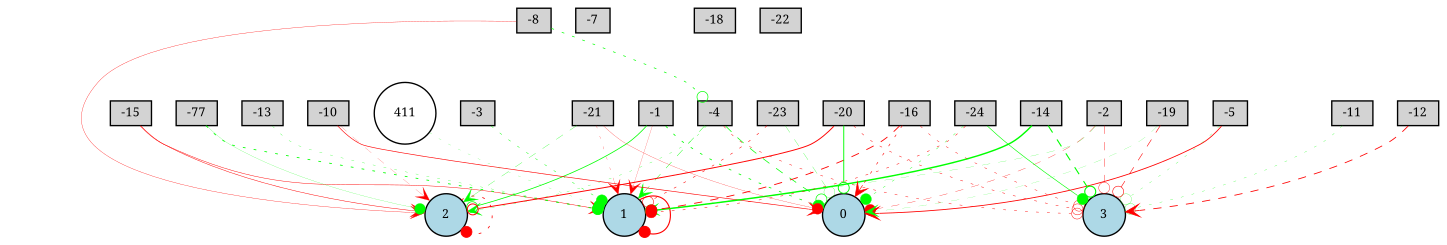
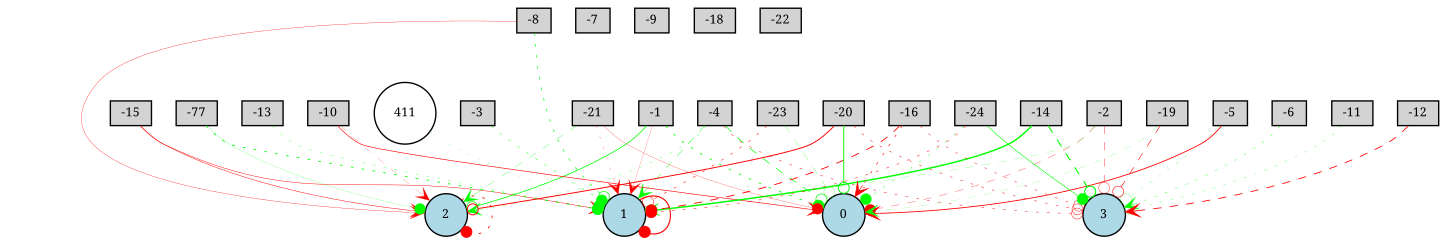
none -> (652, 21)
(627, 57) -> (550, 120)
none -> (1289, 113)
